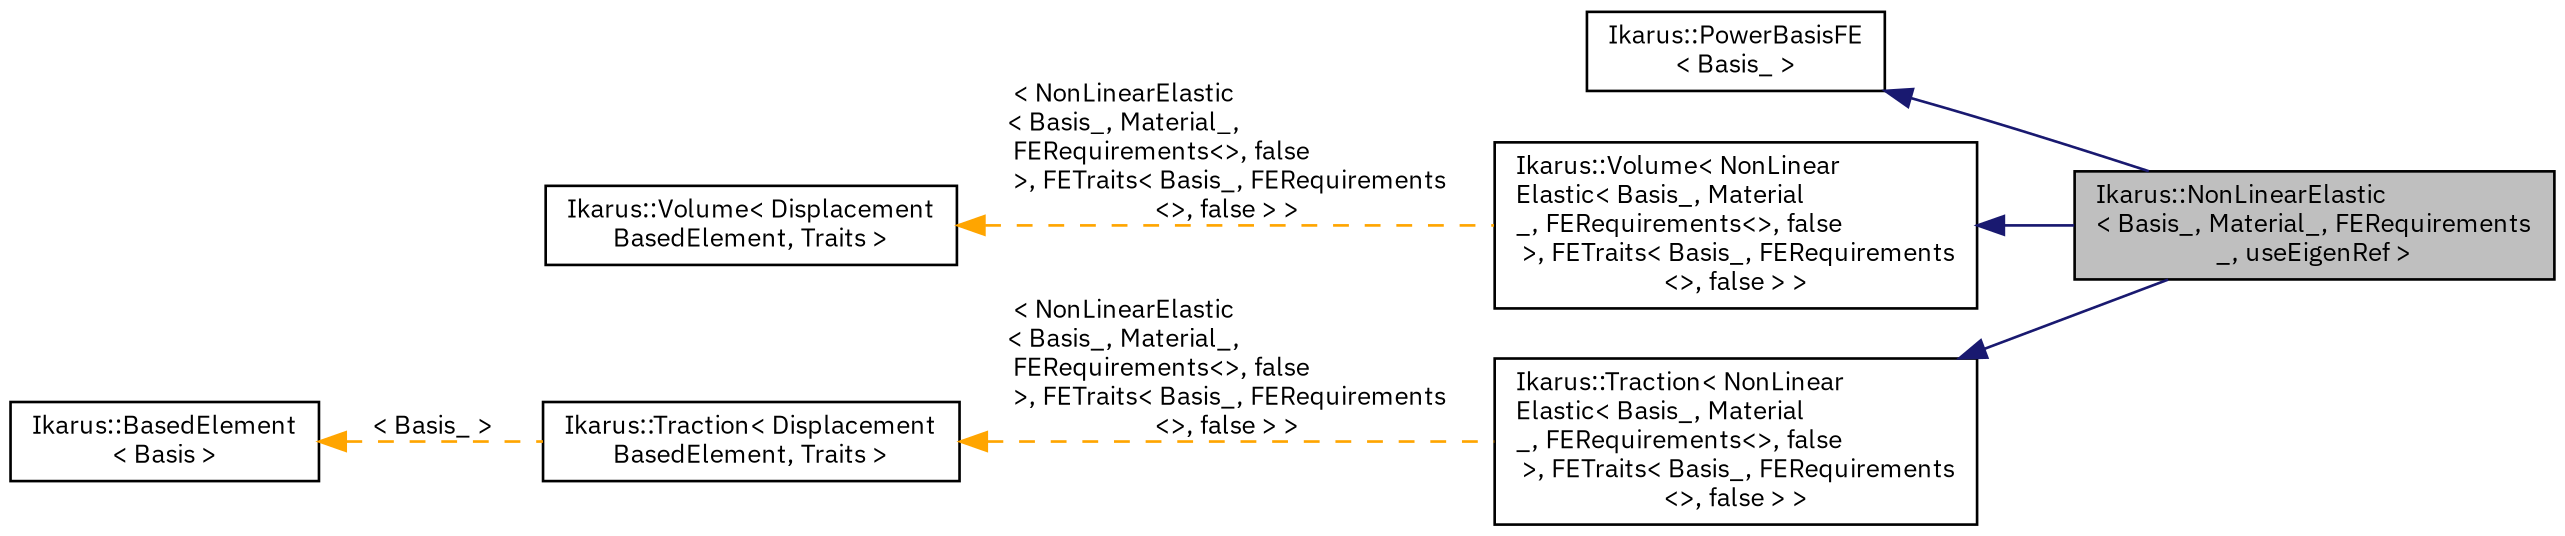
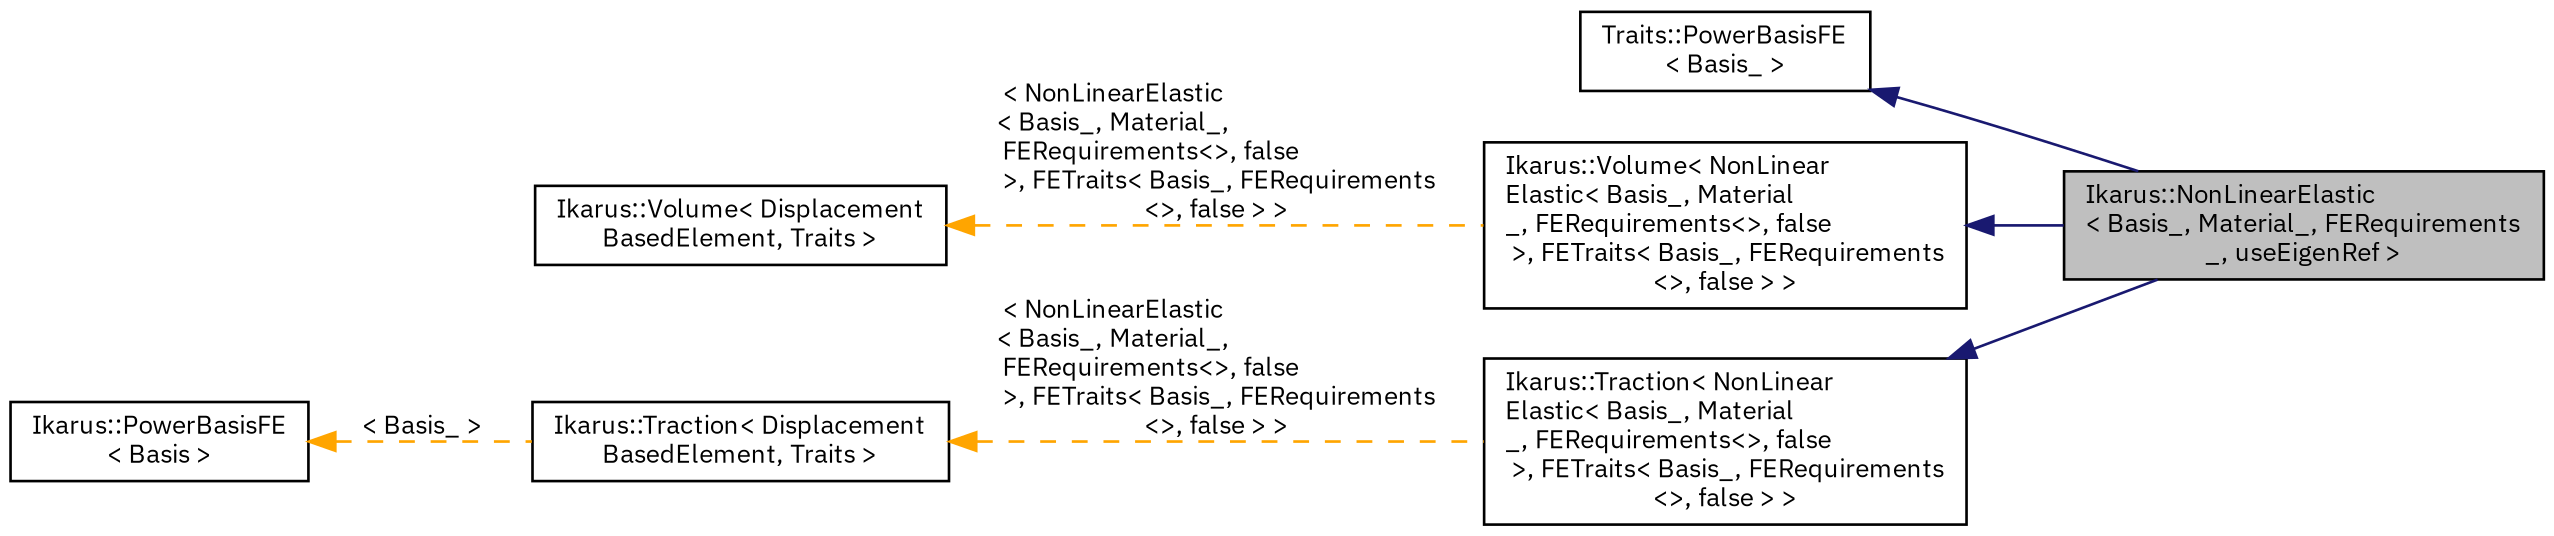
(1736, 51) -> (1725, 51)
(165, 442) -> (159, 442)
